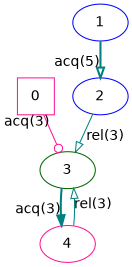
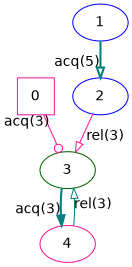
(86, 129) -> (86, 129)
